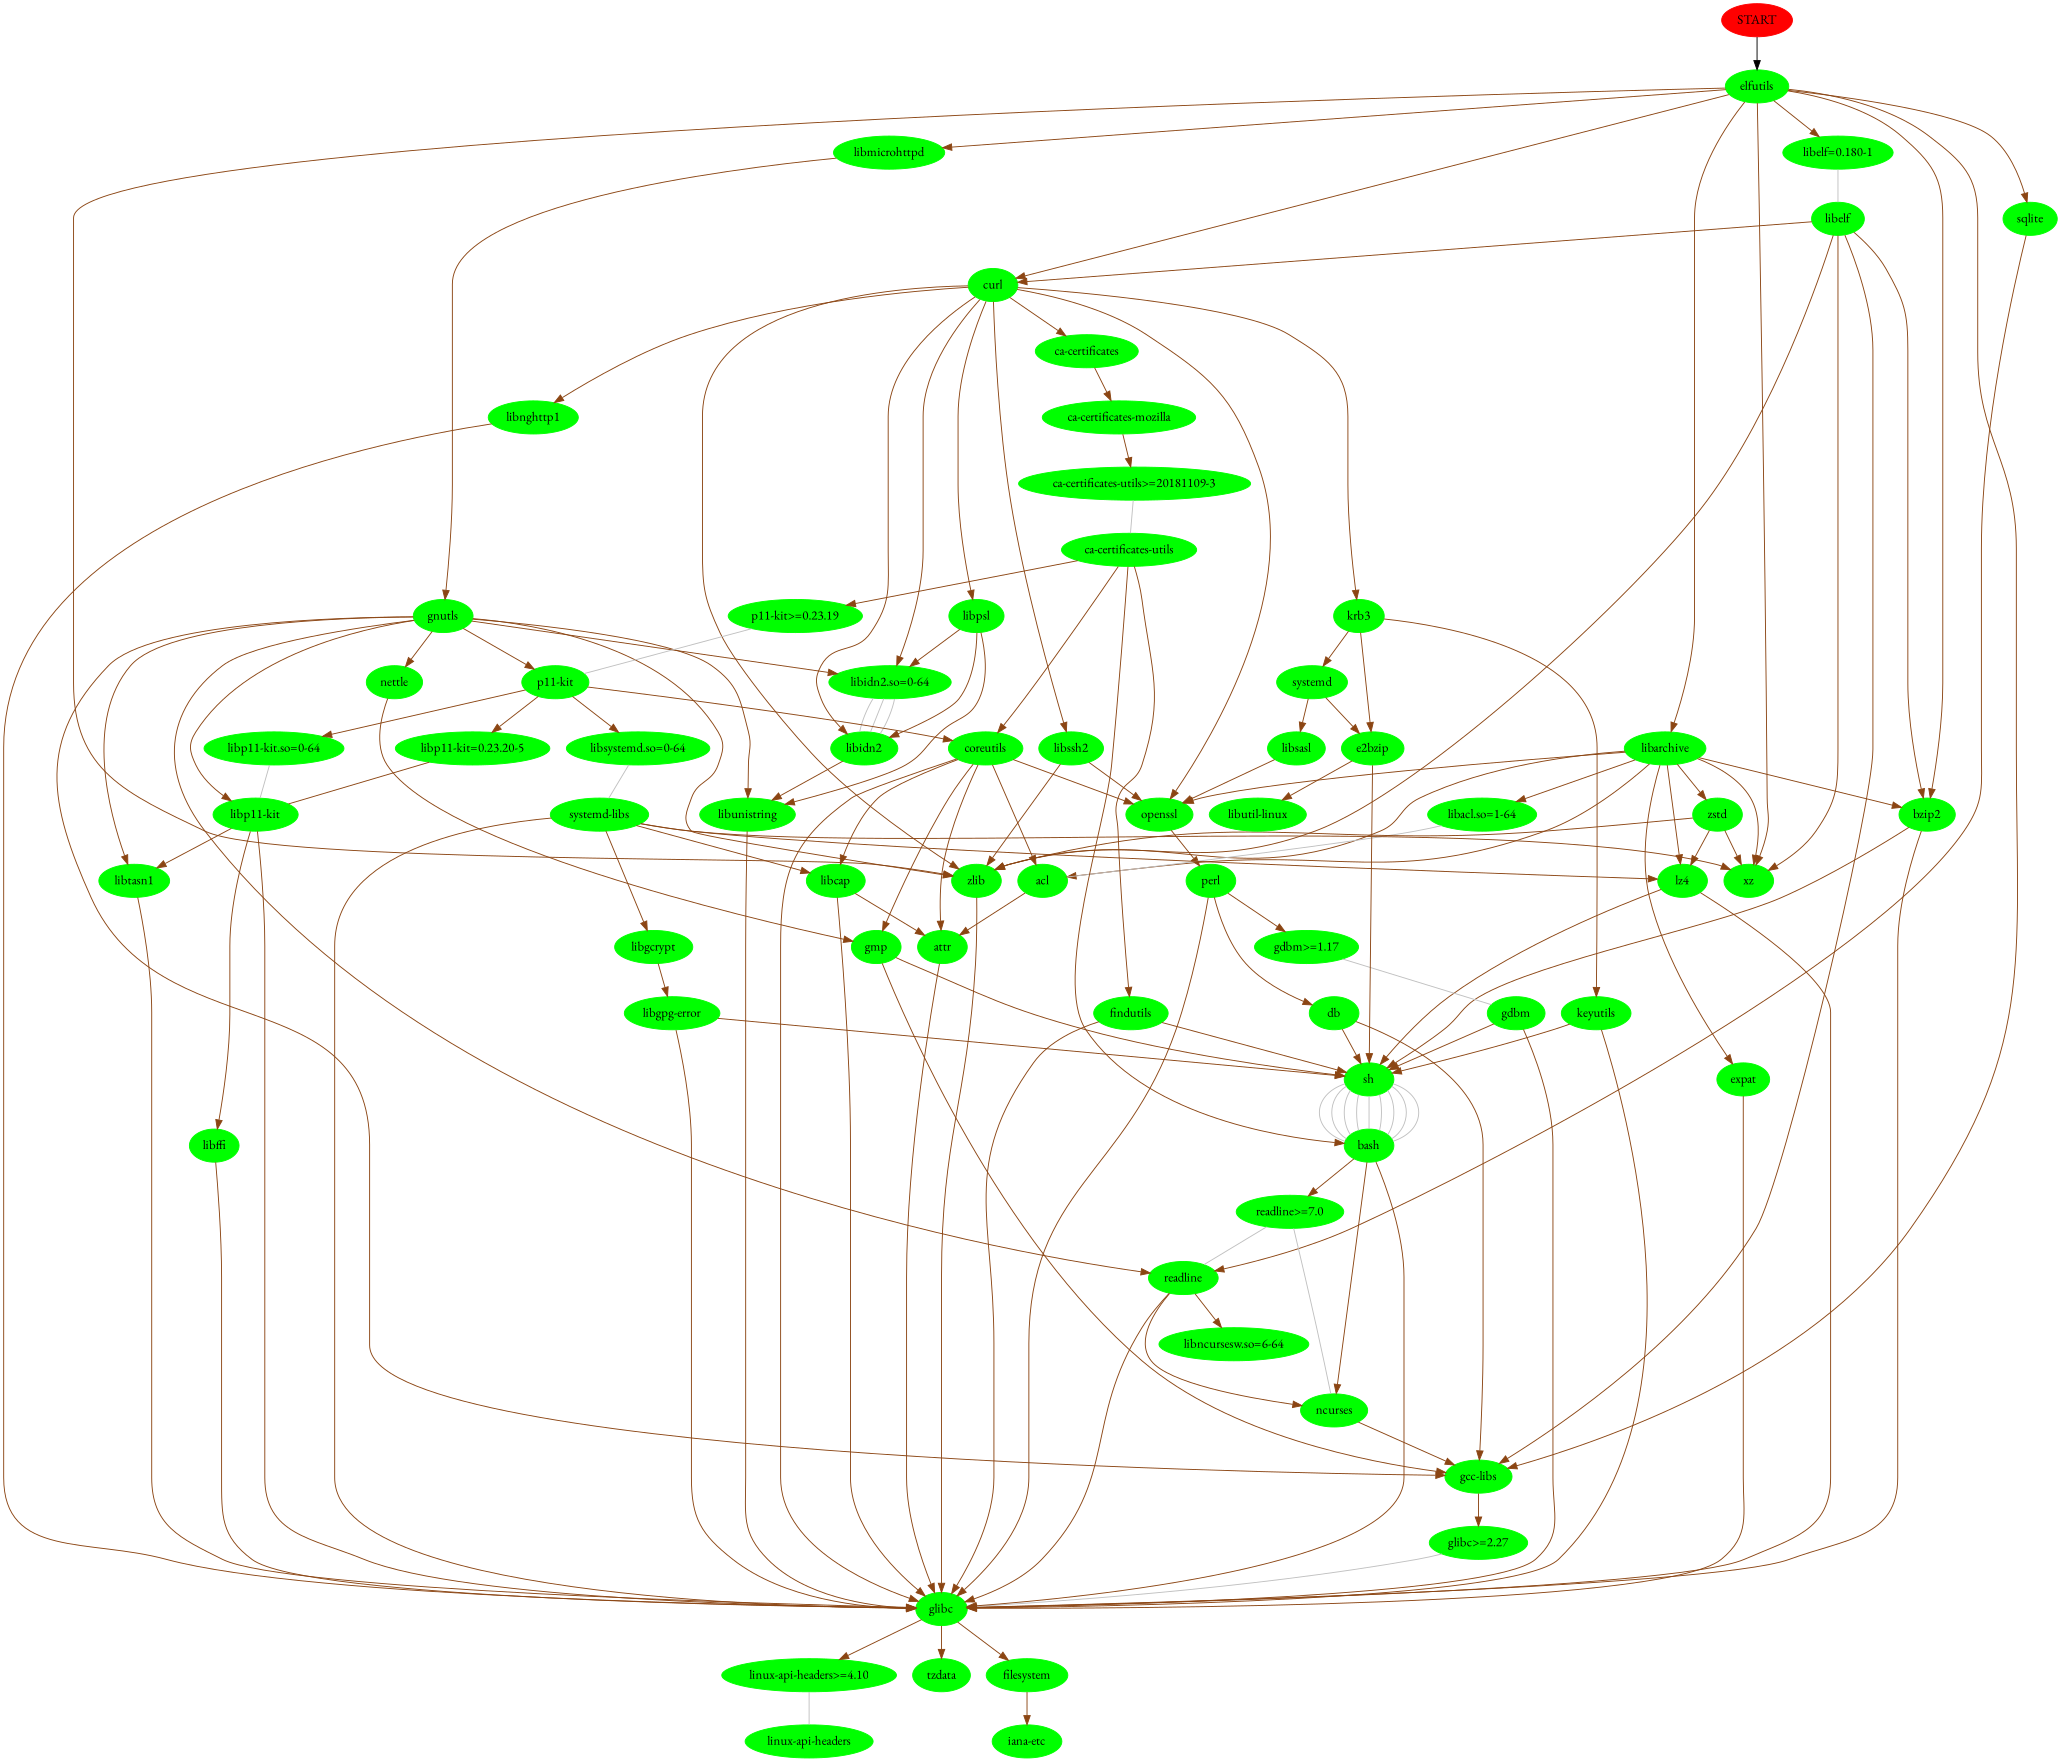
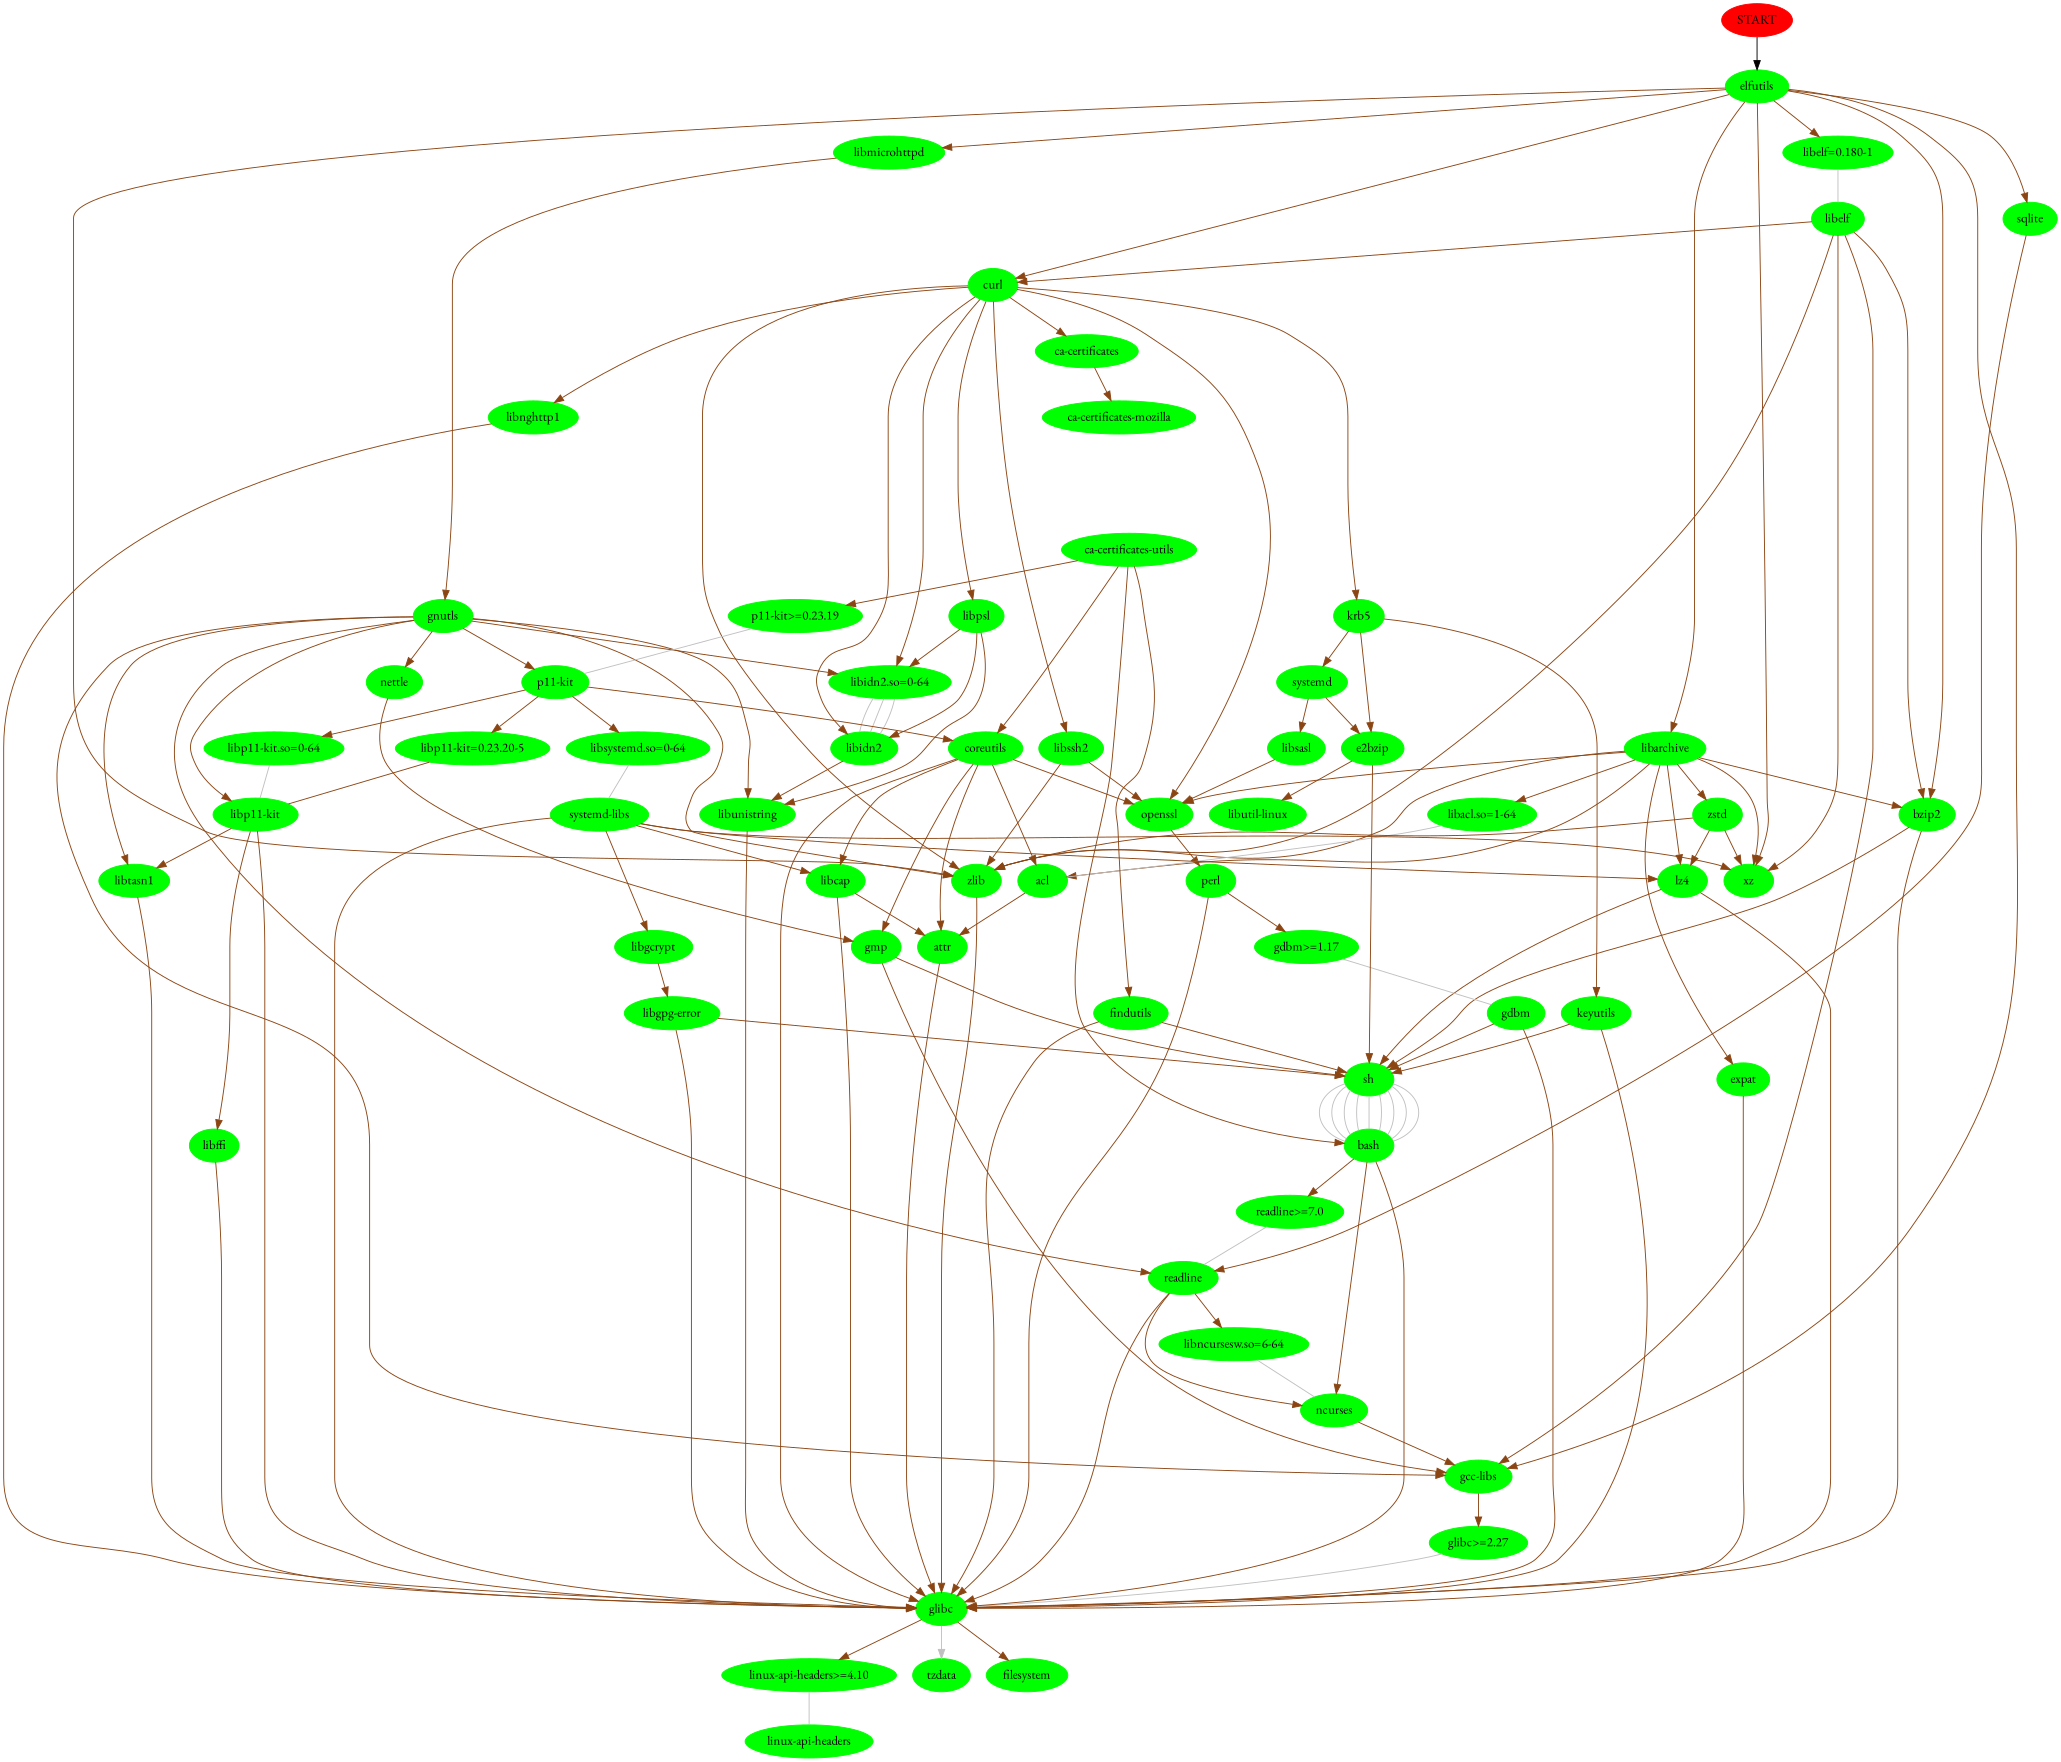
(1135, 484) -> none
(1359, 616) -> (1359, 616)
(1334, 1013) -> none
(1313, 1311) -> (1286, 1378)
(942, 1638) -> (942, 1638)
(1027, 1741) -> none
